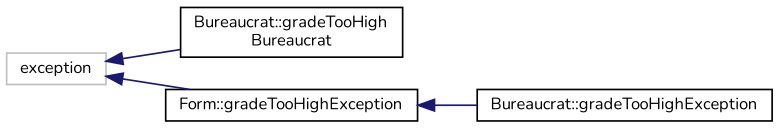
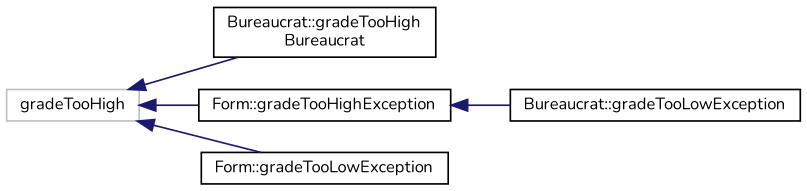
(56, 69) -> (73, 105)
(625, 105) -> (655, 105)
none -> (325, 168)
